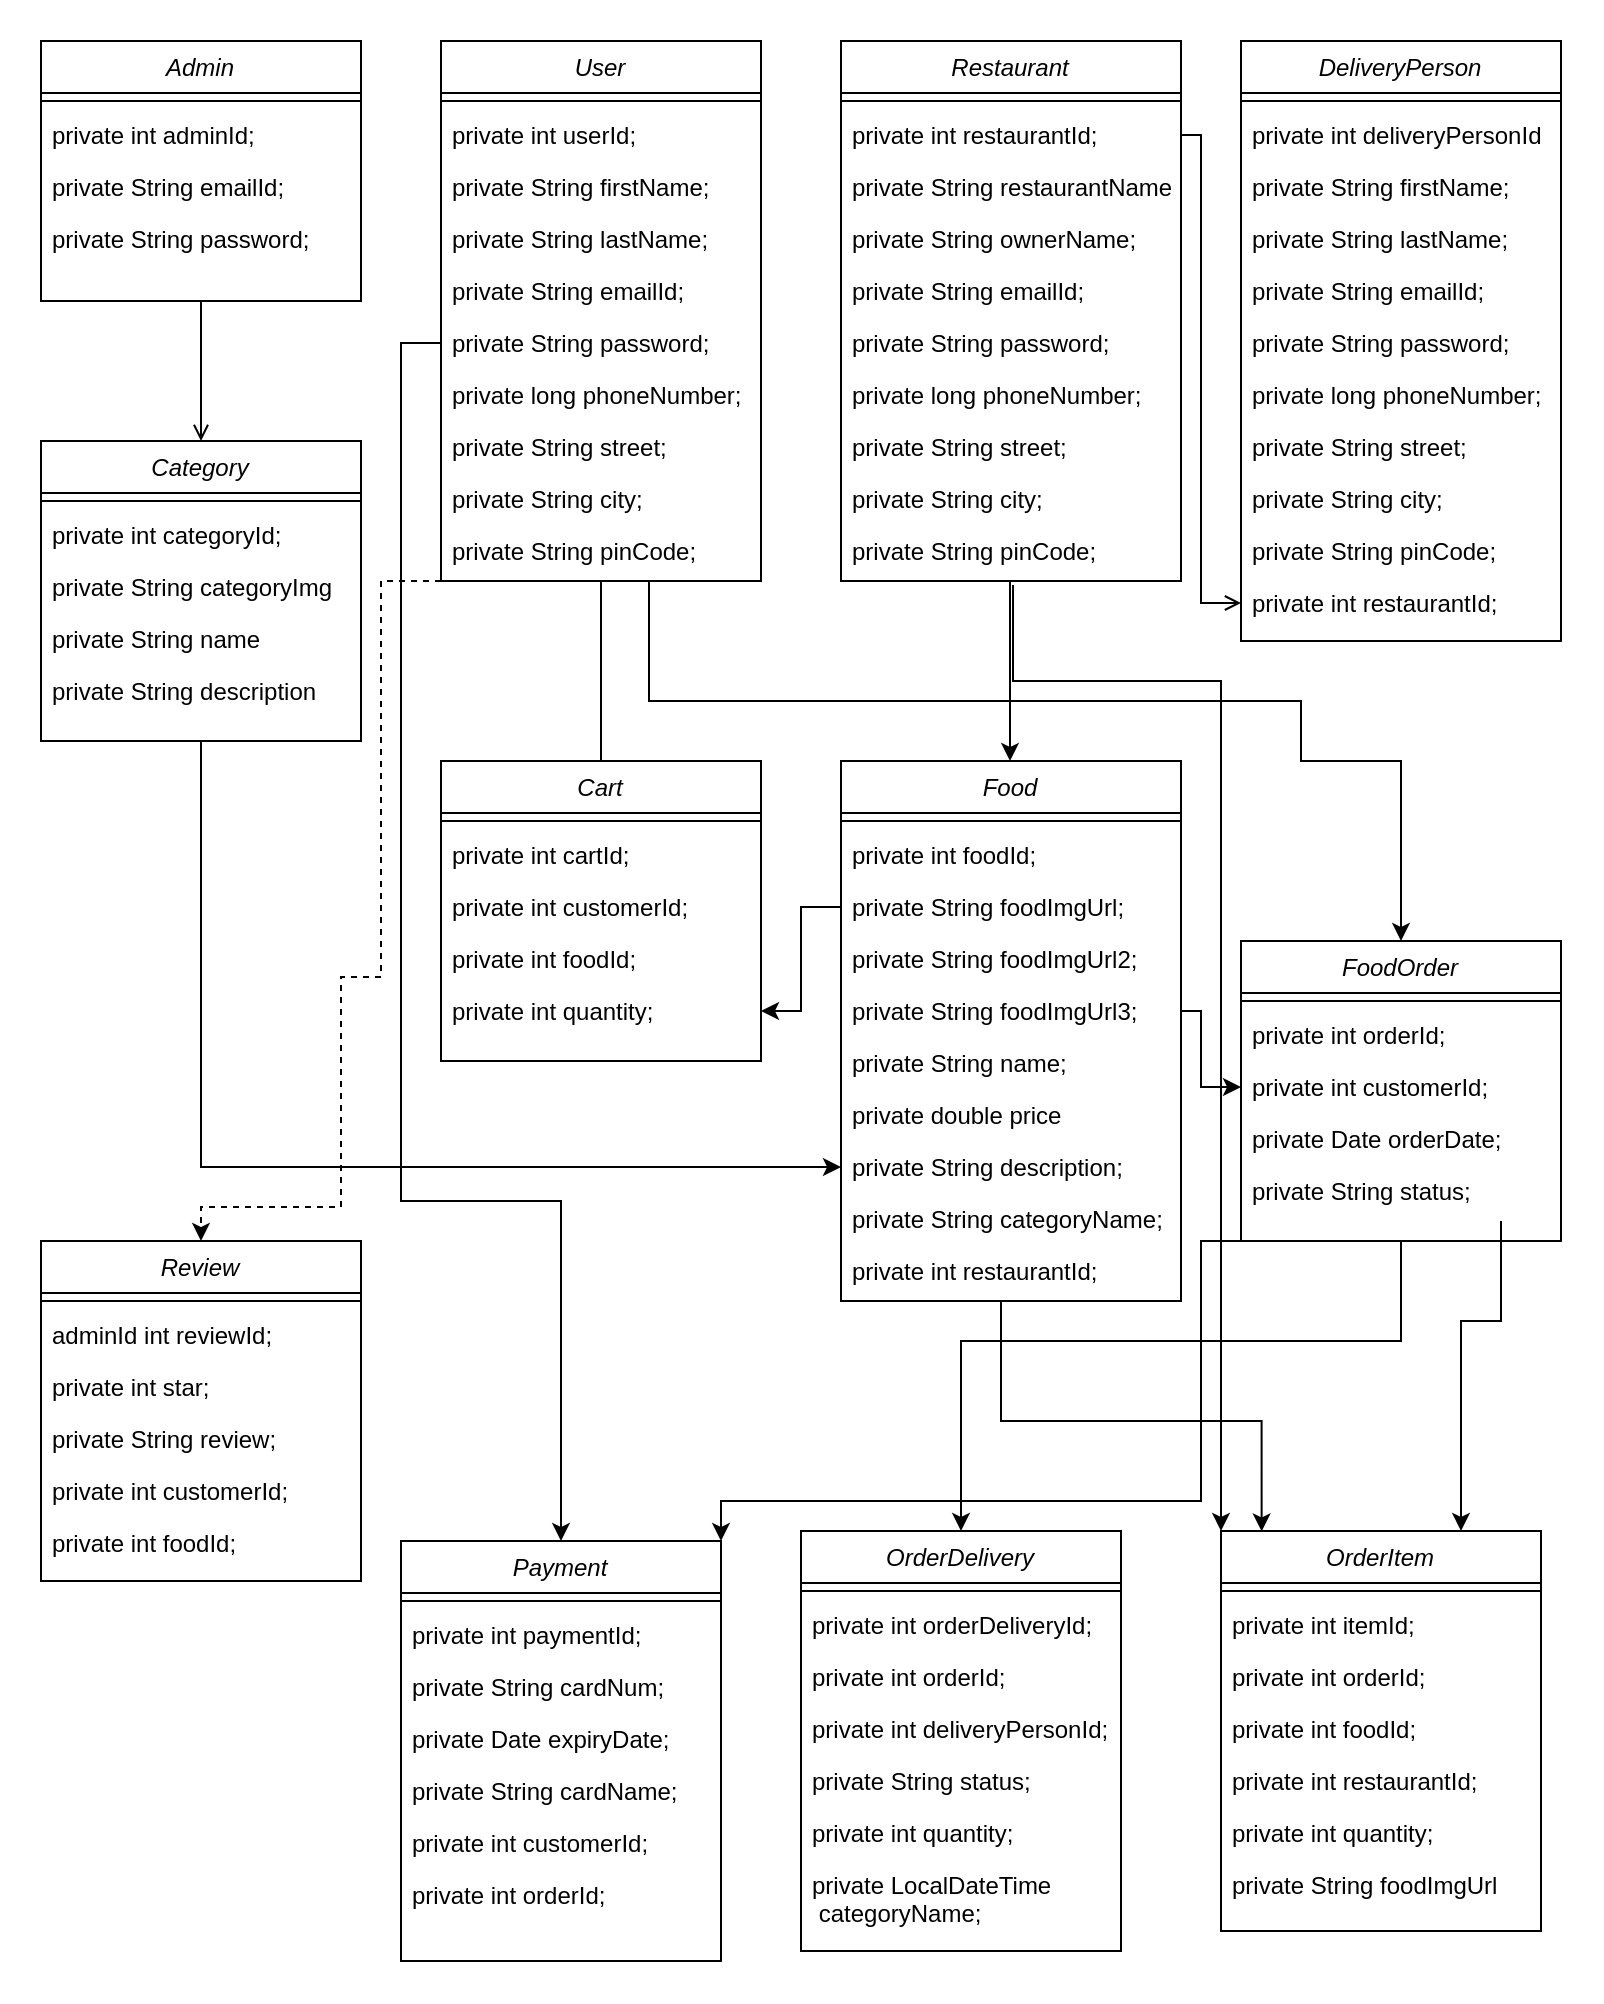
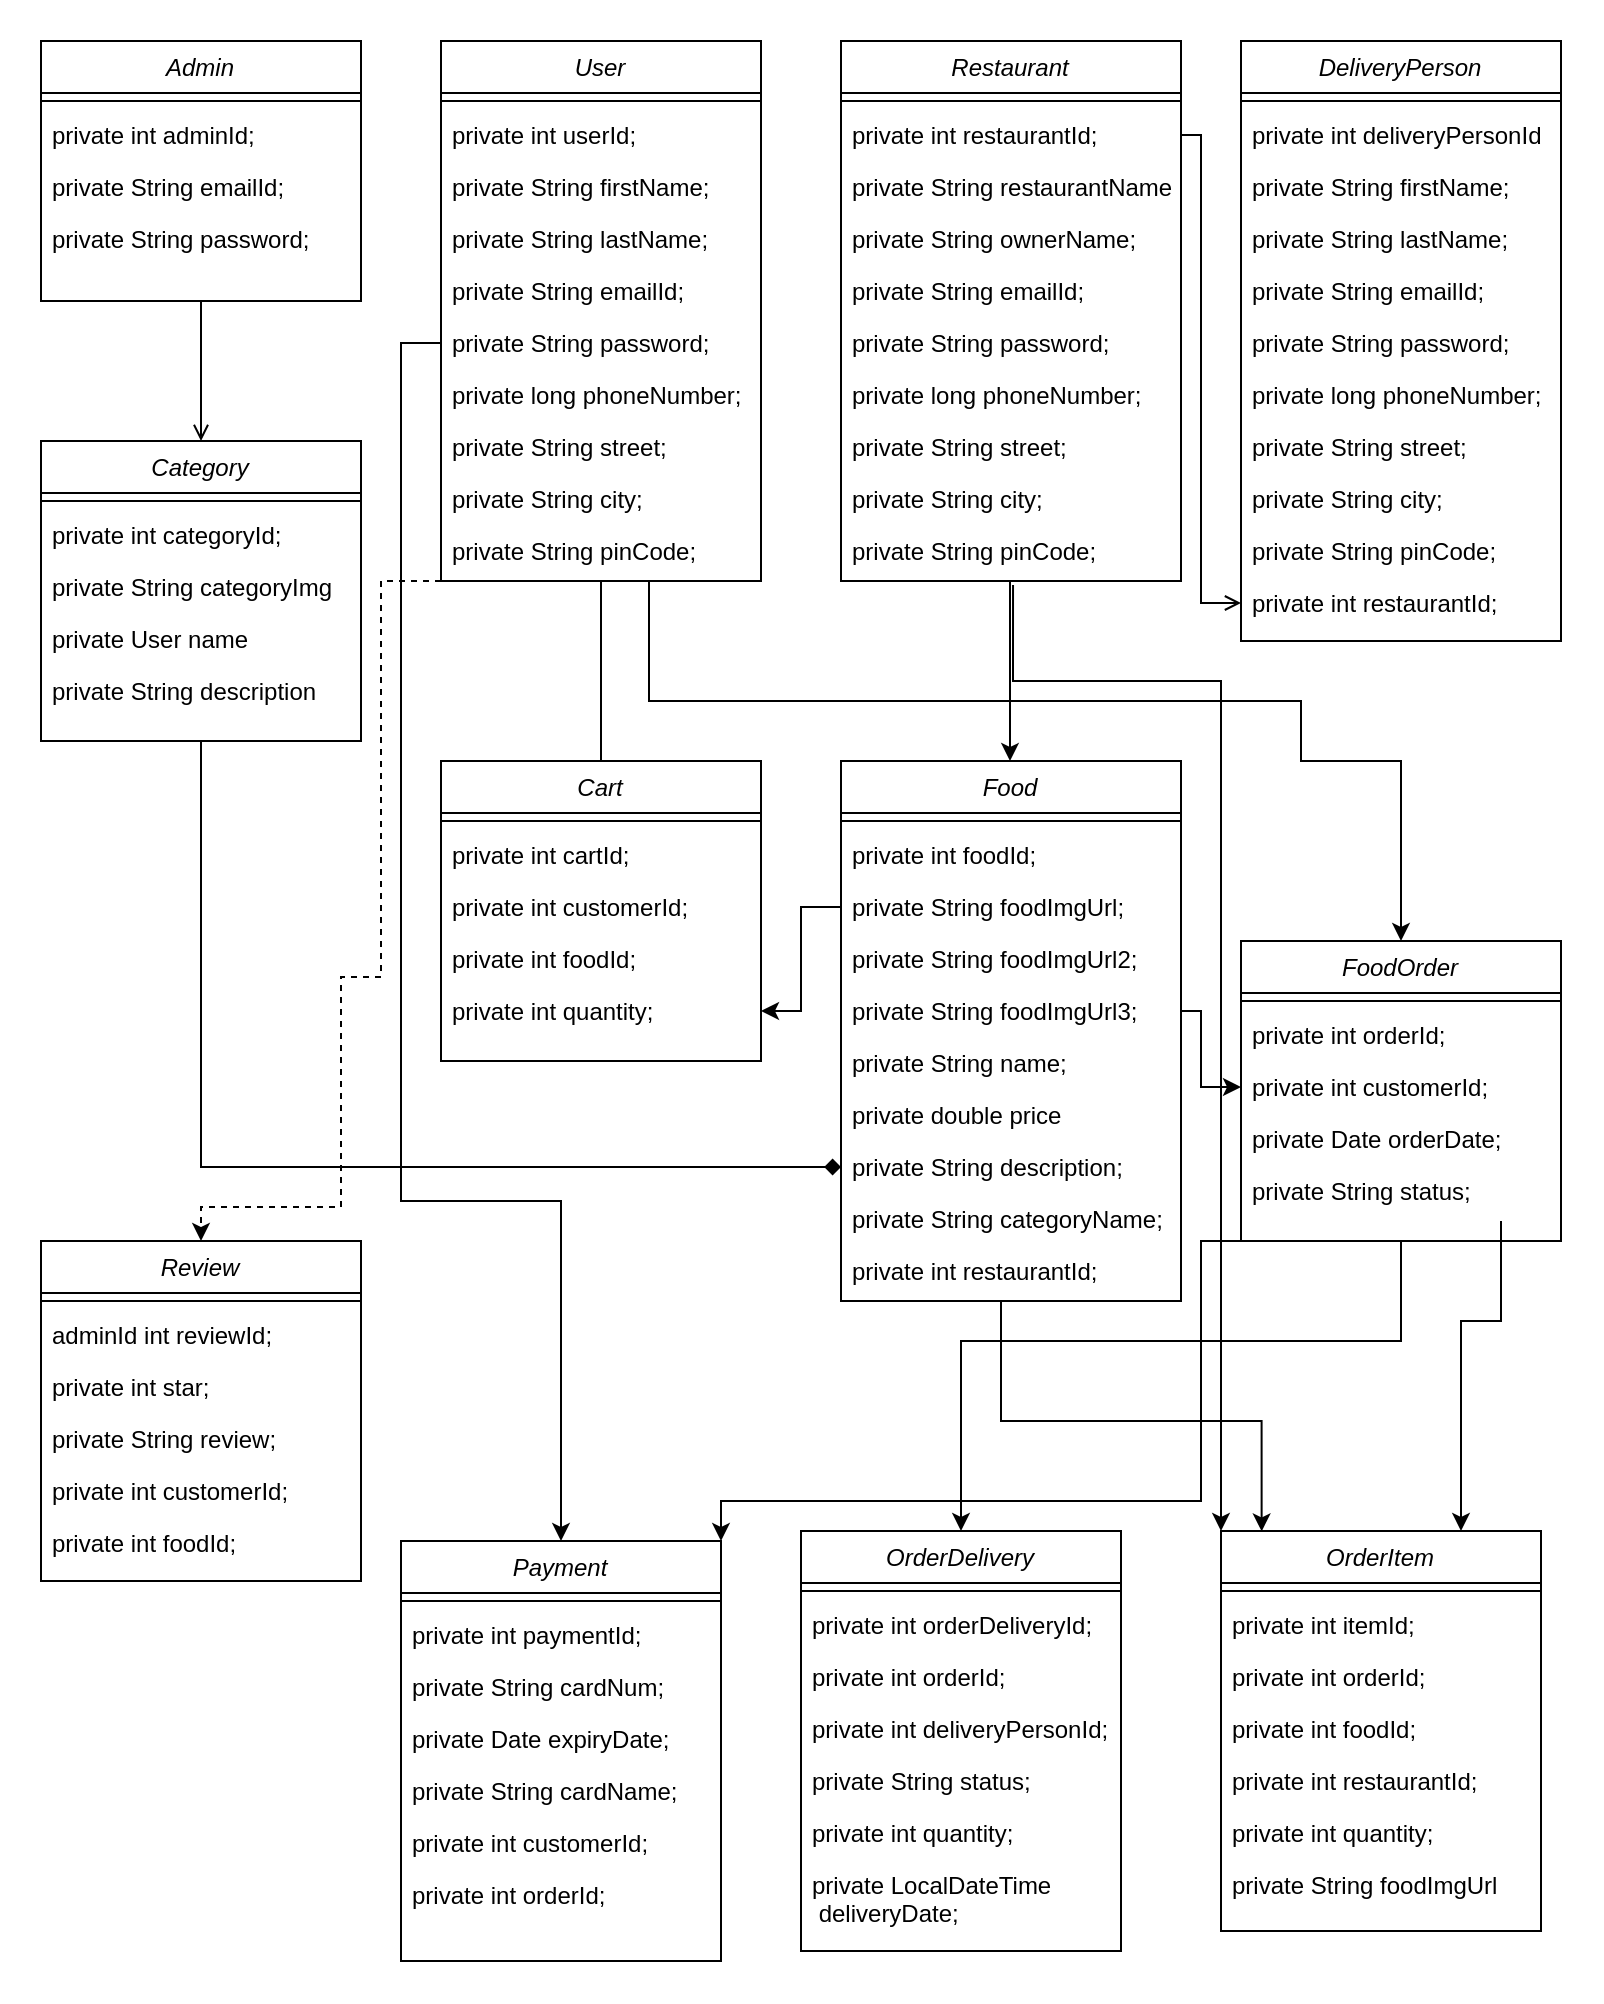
(167, 640) -> (157, 640)
(825, 1167) -> (824, 1167)
(941, 1886) -> (941, 1886)
